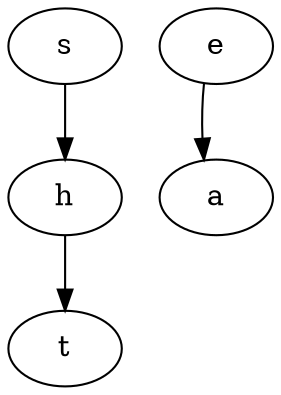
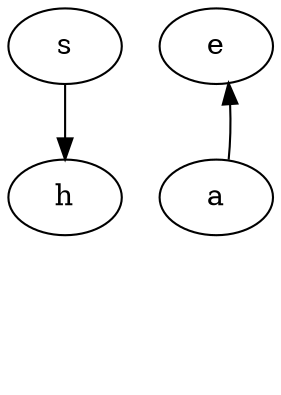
(202, 111) -> (230, 132)
(65, 349) -> none
